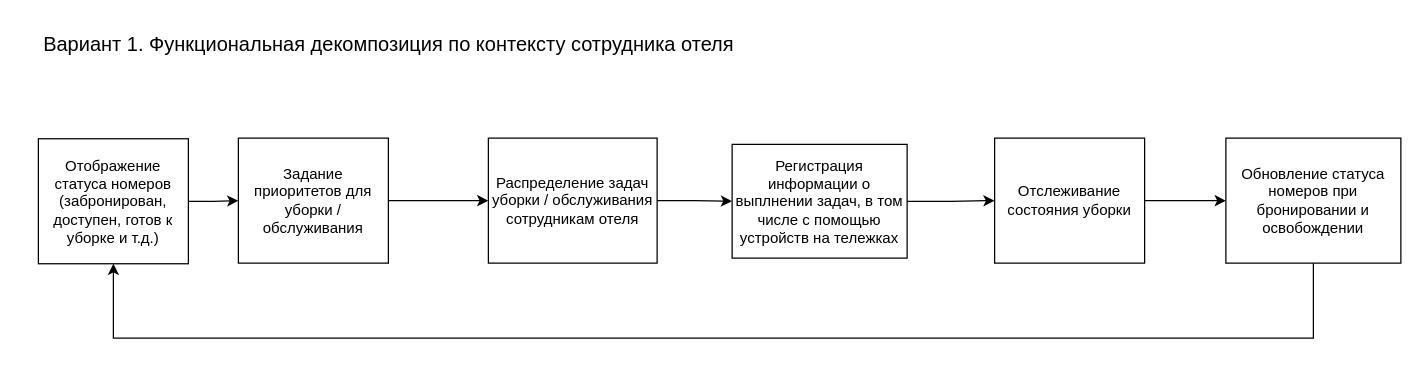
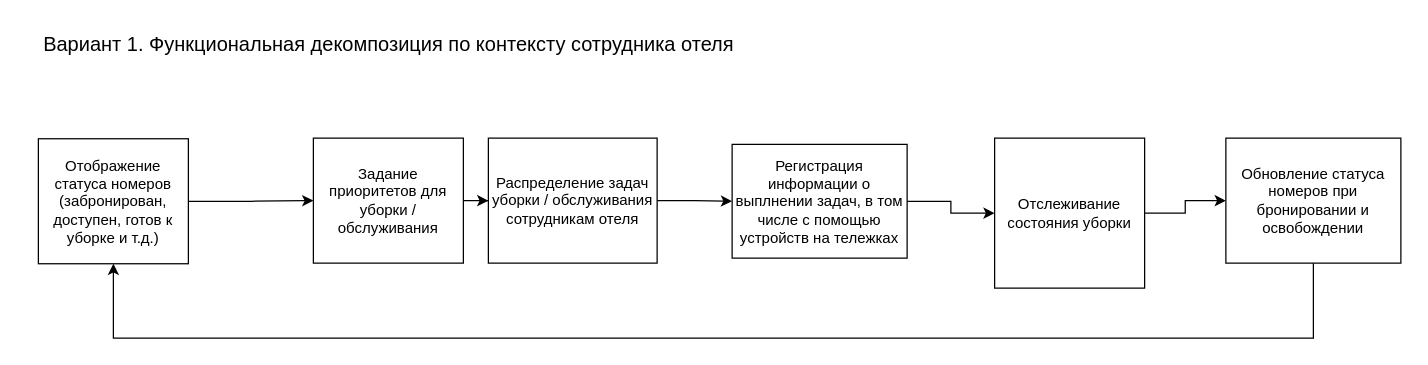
(313, 201) -> (388, 201)
(1069, 201) -> (1069, 213)
